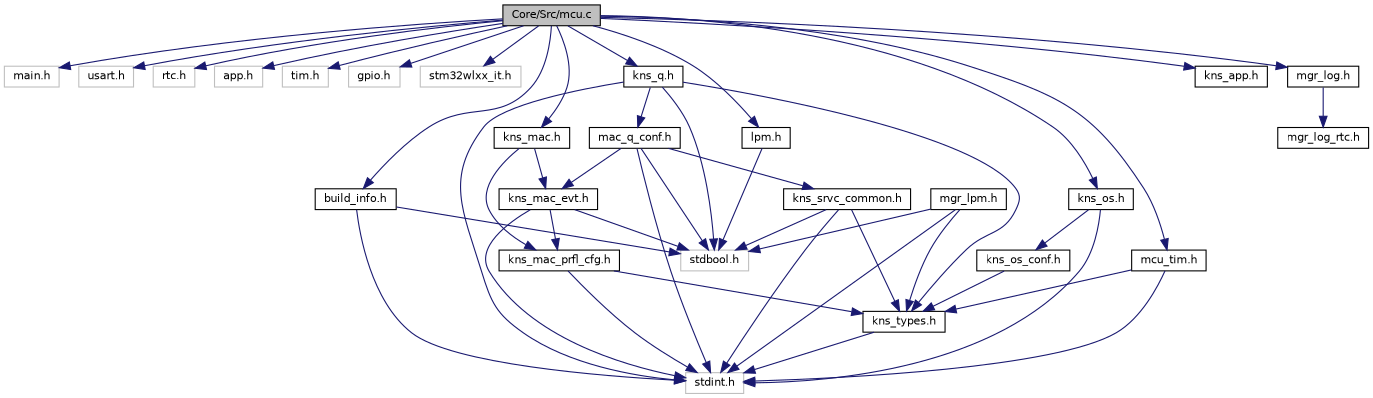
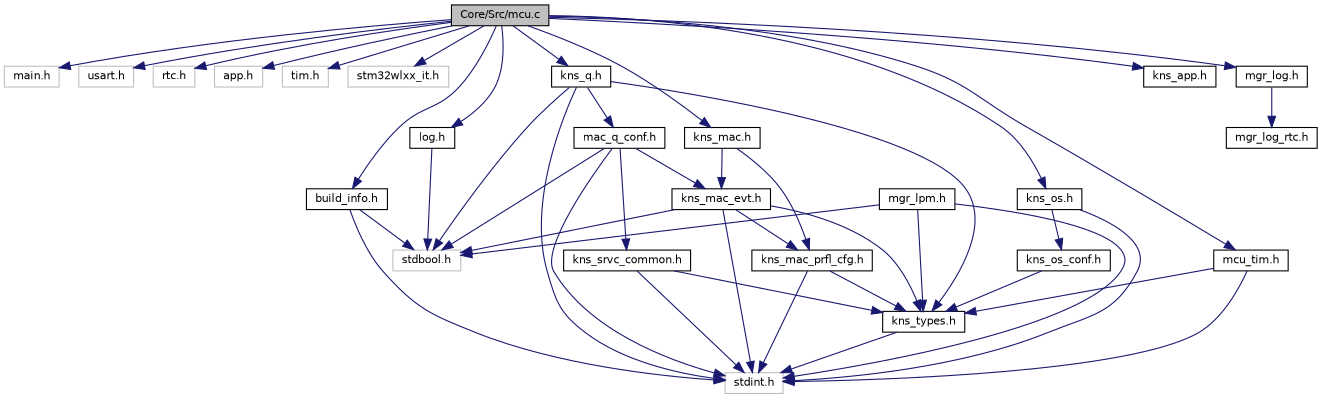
(374, 77) -> none
(766, 138) -> (432, 138)
(786, 228) -> none
none -> (858, 234)
